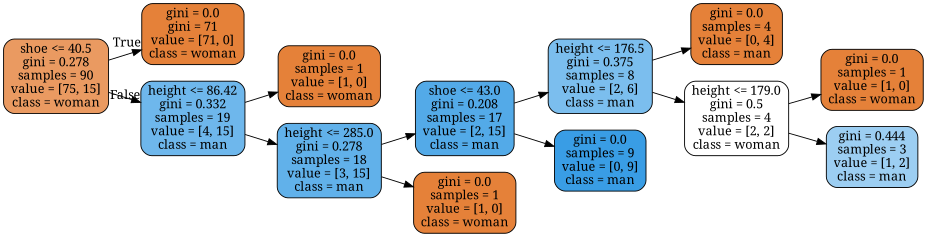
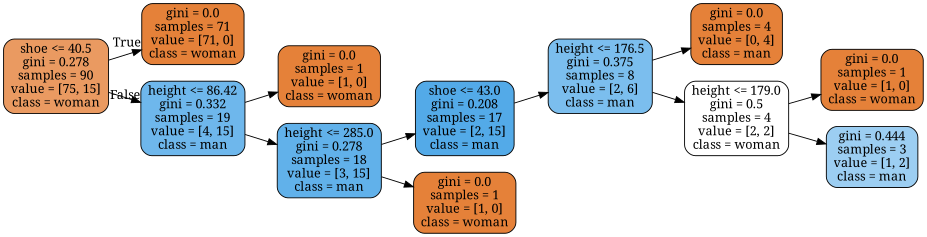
(193, 34) -> (193, 34)
(600, 161) -> none
